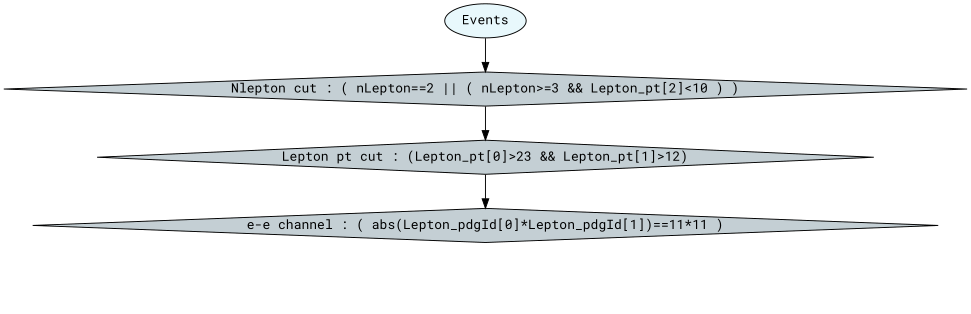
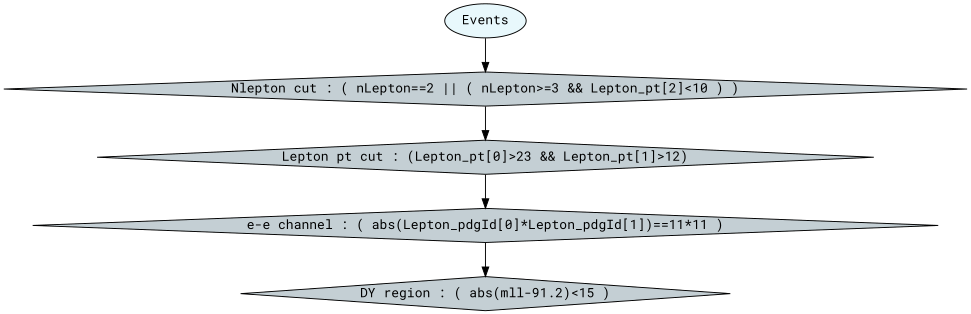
none -> (485, 294)
